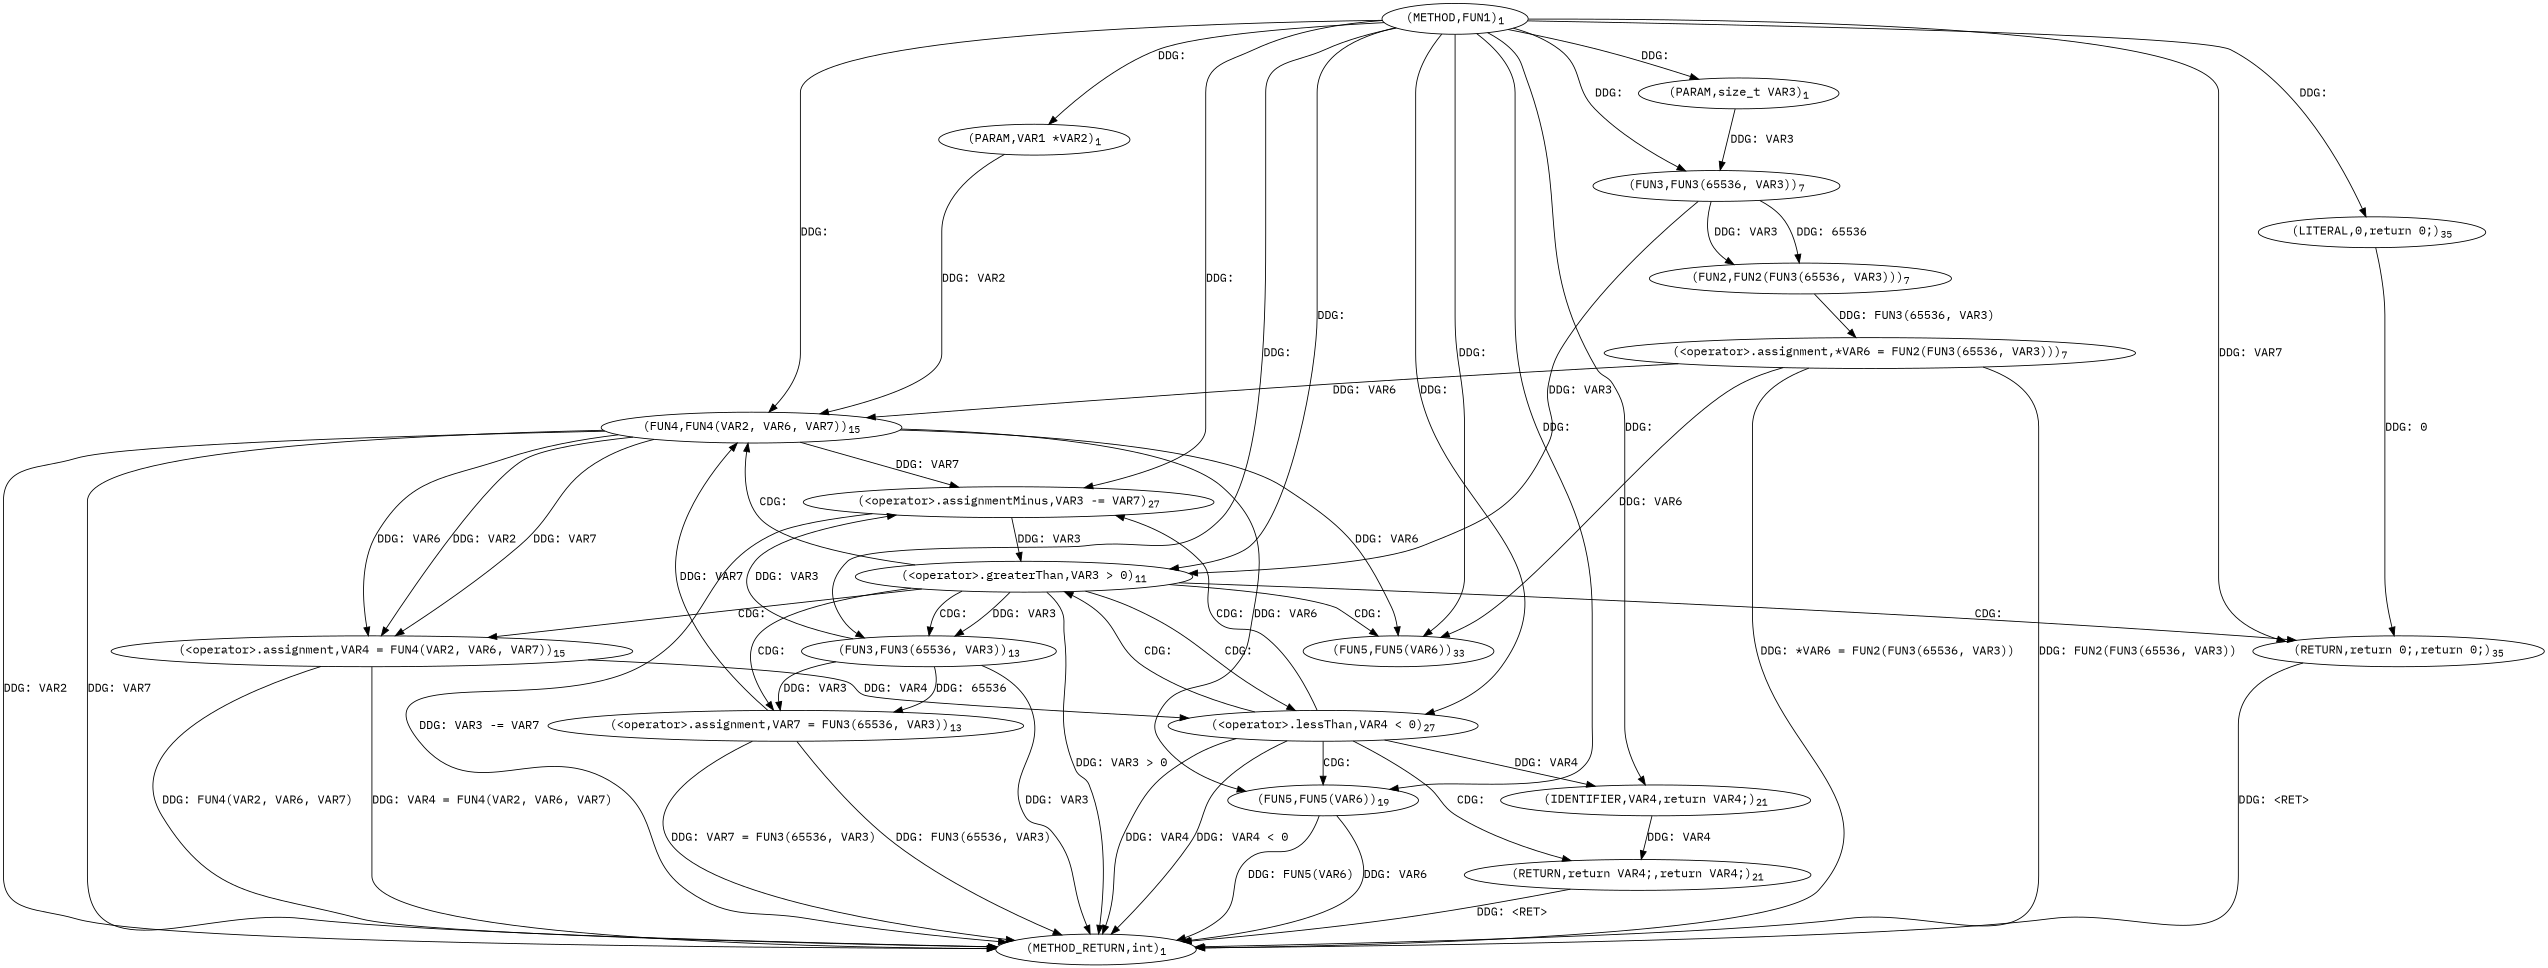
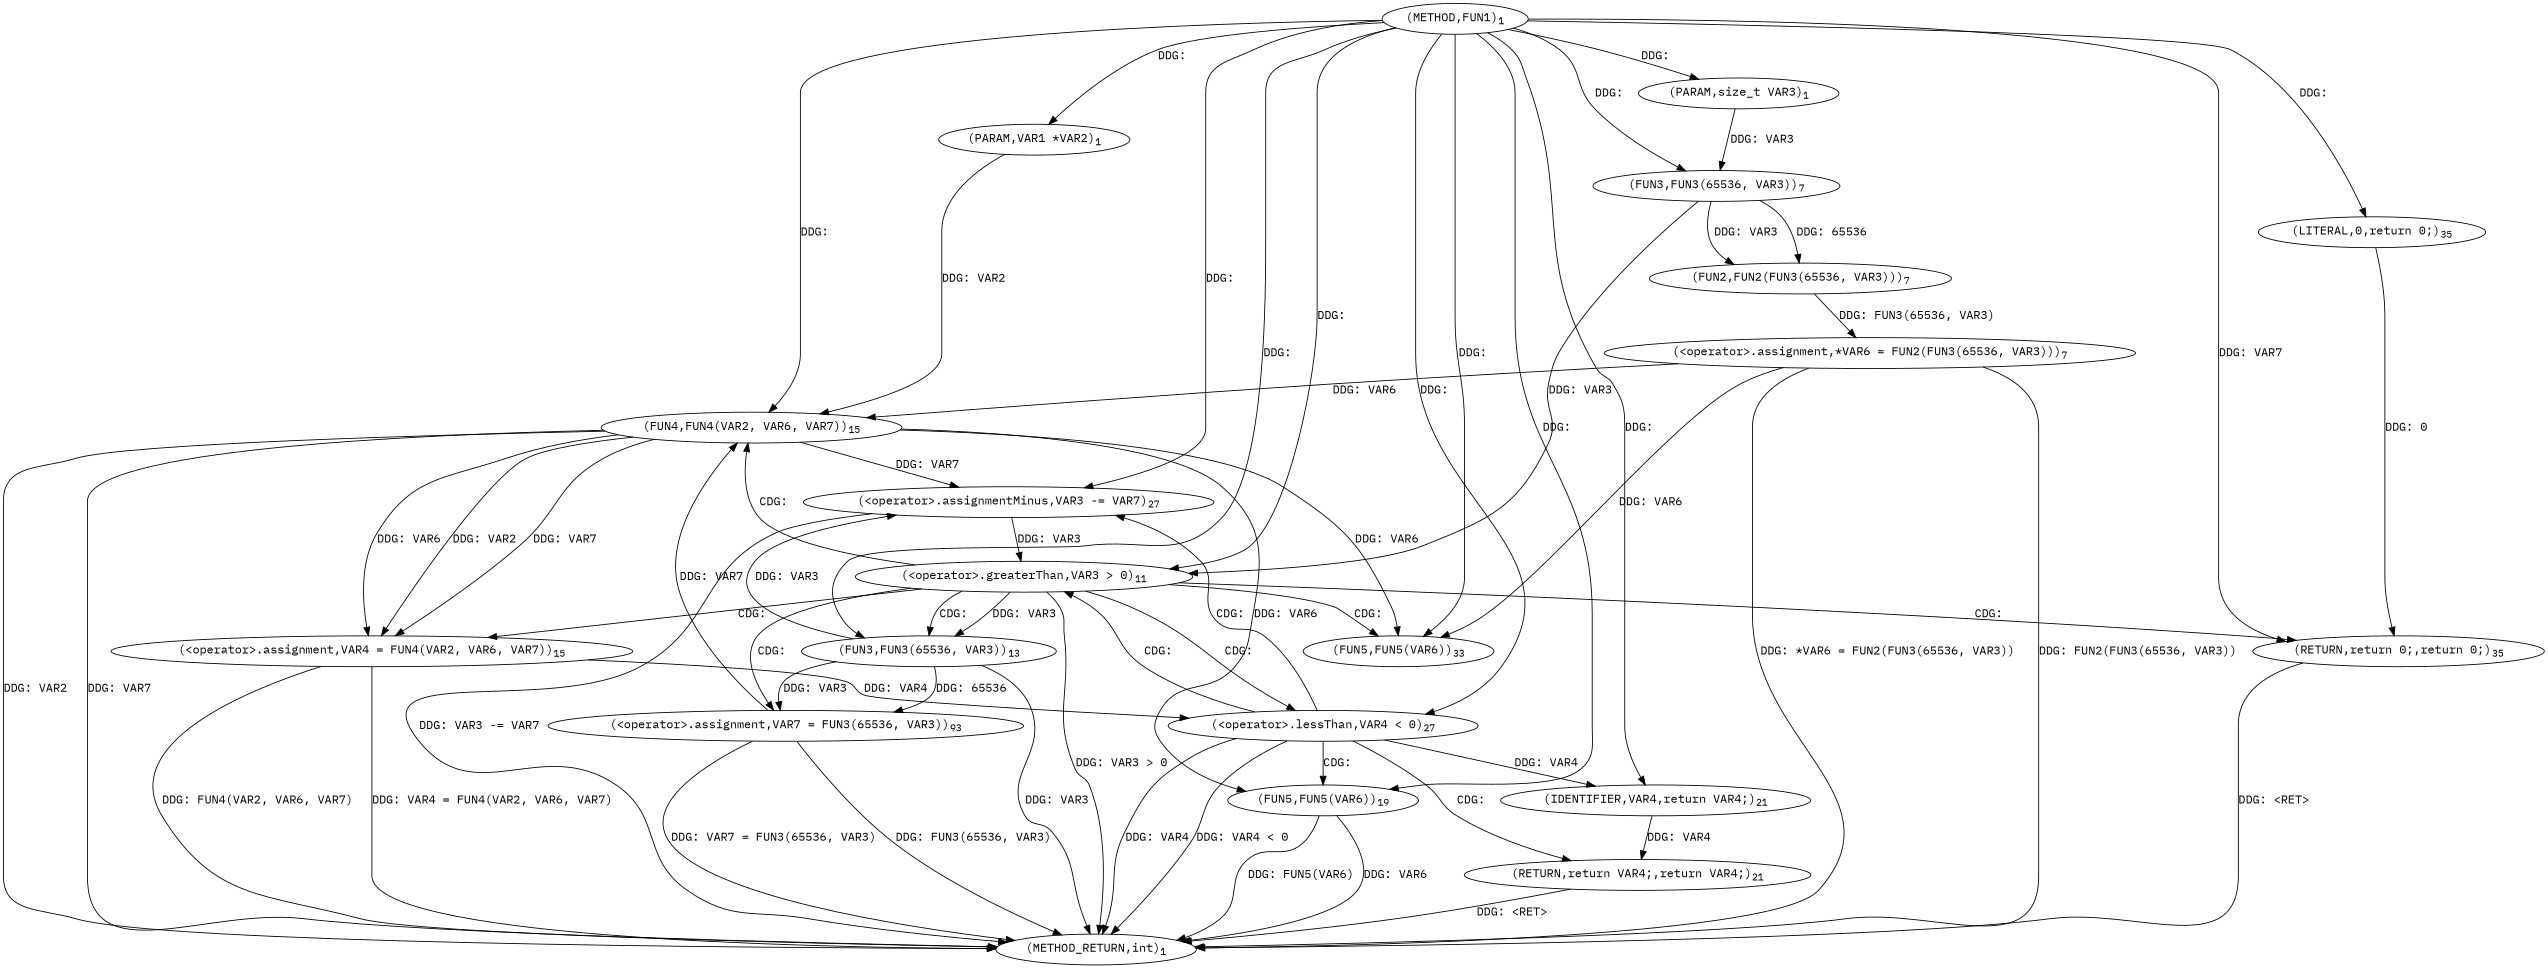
(956, 725) -> (956, 725)
